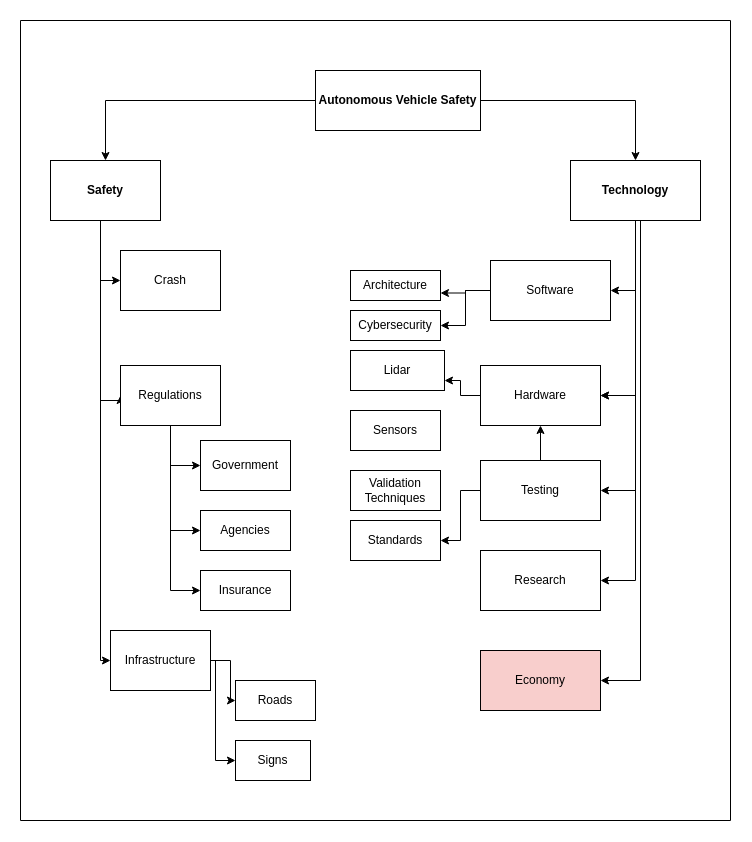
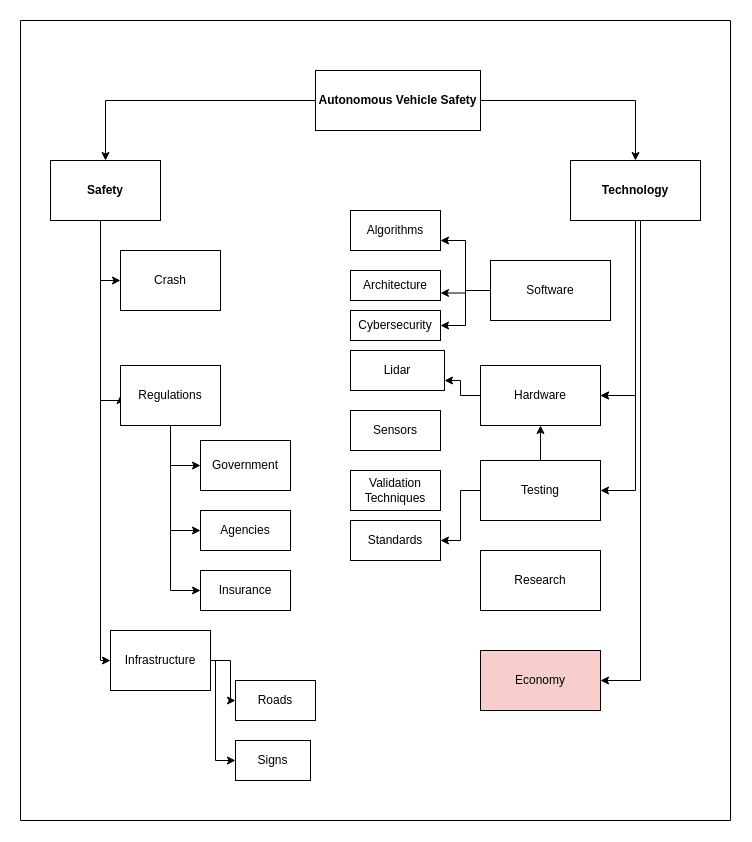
none -> (396, 231)
none -> (466, 256)
(625, 291) -> none
(636, 550) -> none
